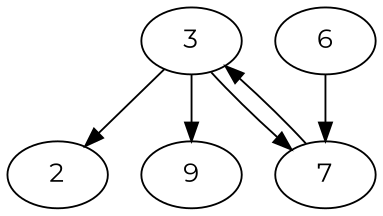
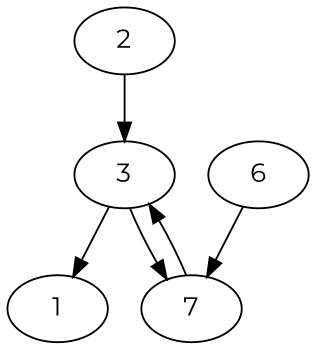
(131, 101) -> (125, 99)
(192, 175) -> (58, 309)
